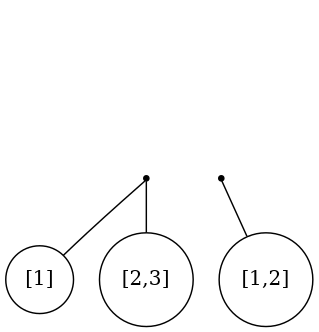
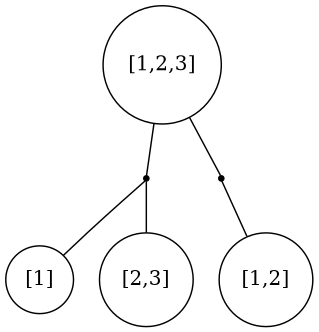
none -> (162, 65)
